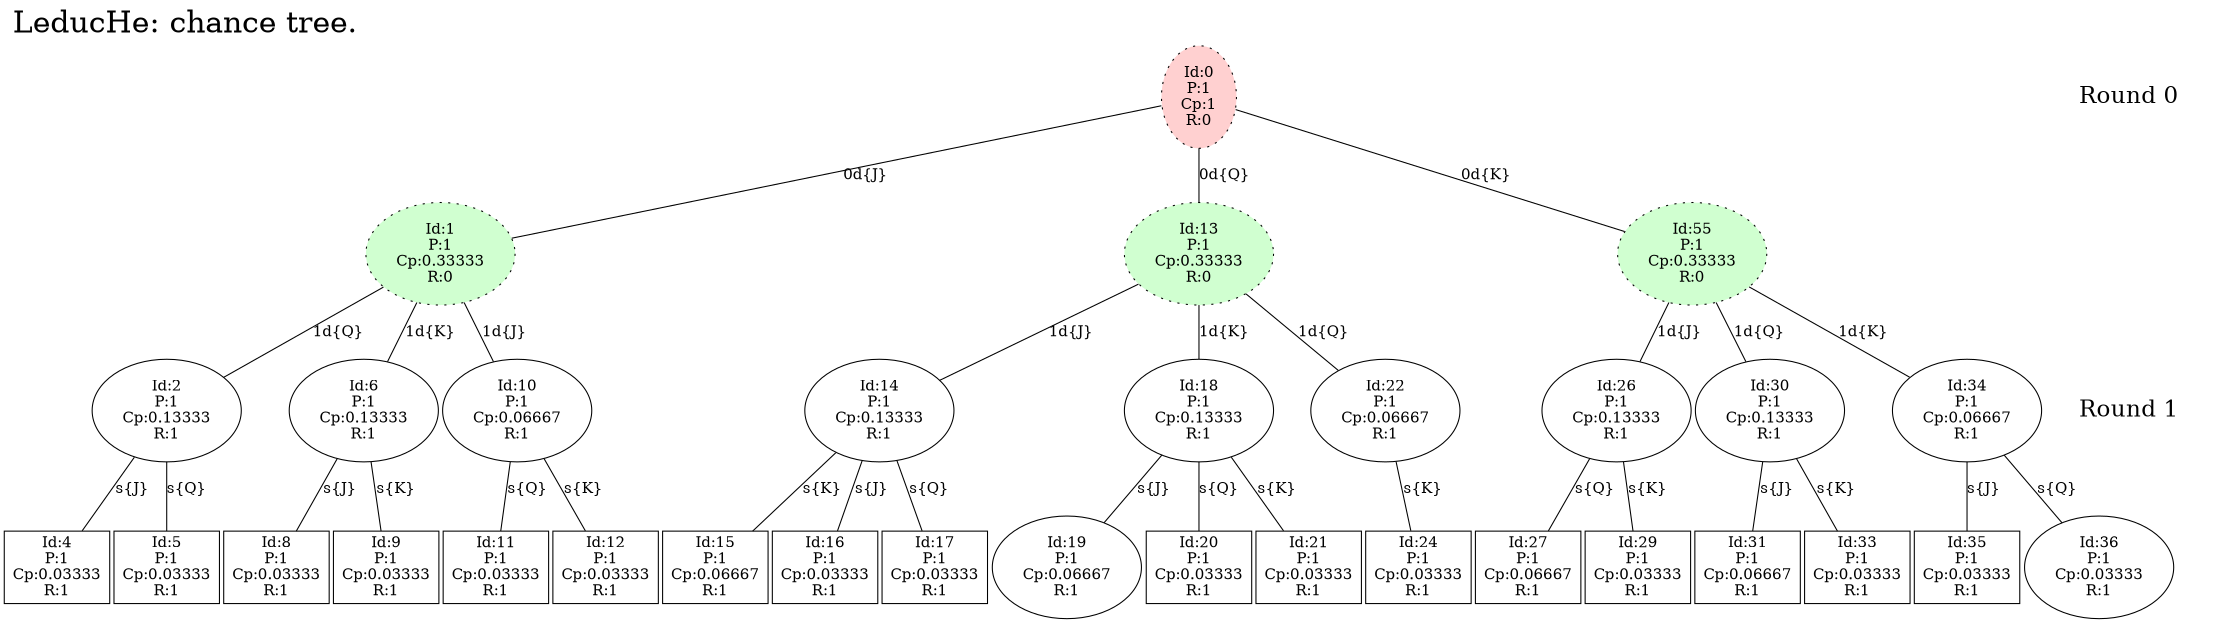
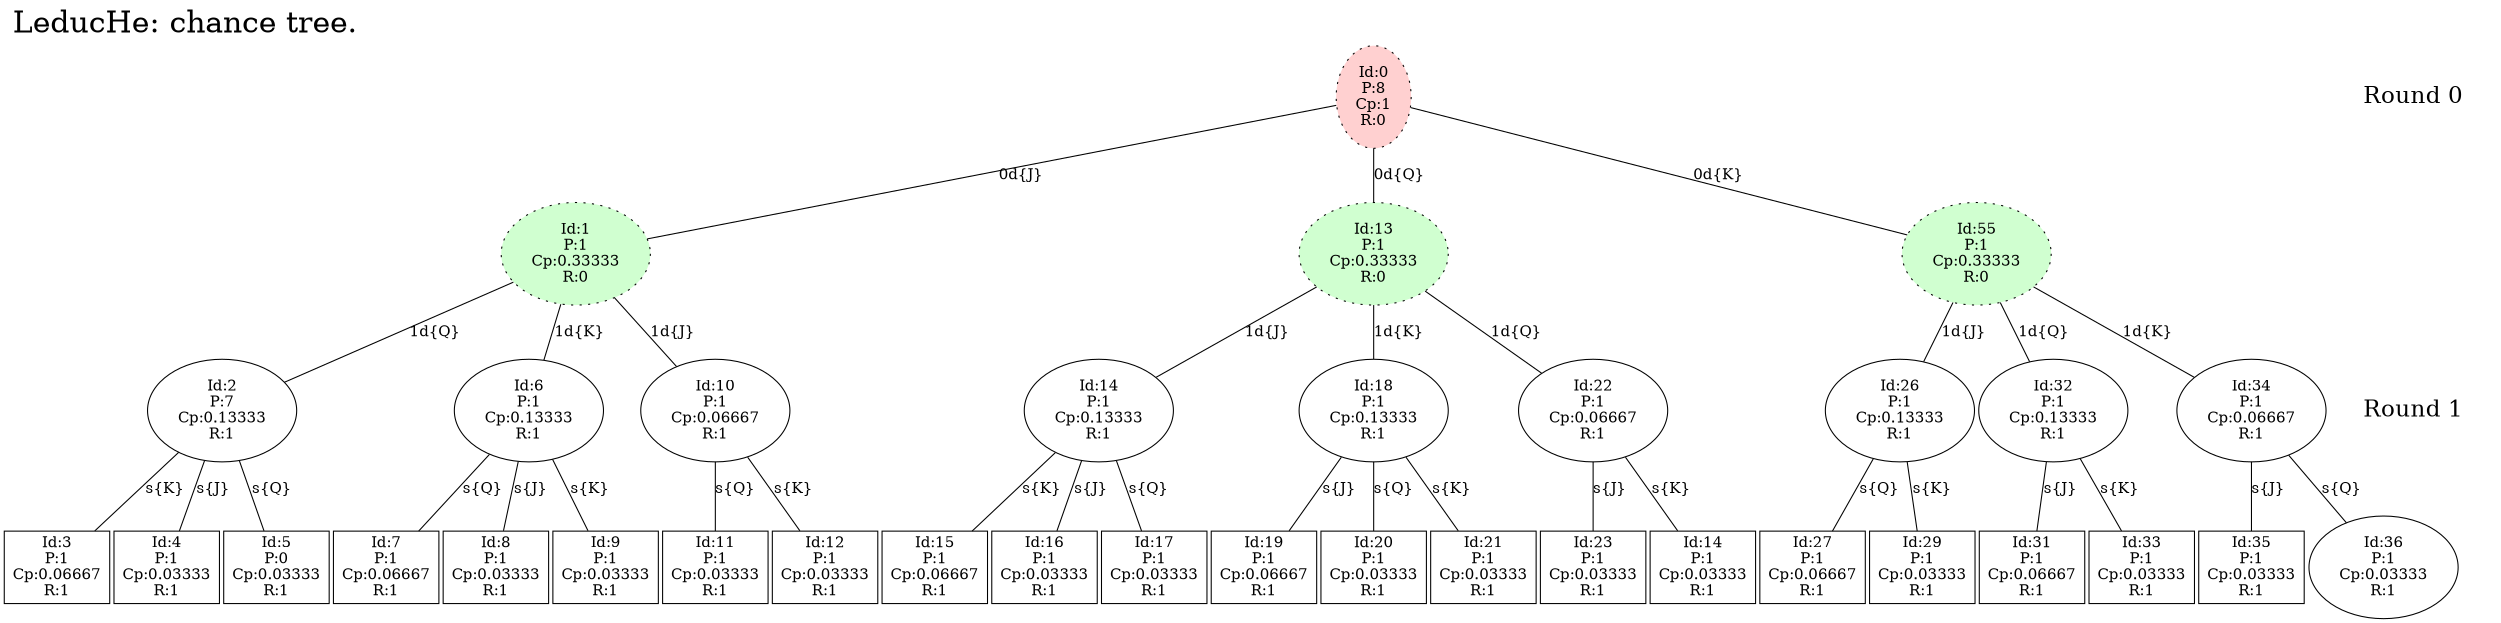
(1199, 97) -> (1374, 97)
(167, 411) -> (222, 411)
(1770, 411) -> (2053, 411)
none -> (57, 567)
(167, 567) -> (276, 567)
none -> (386, 567)
(1067, 567) -> (1264, 567)
(1418, 567) -> (1703, 567)
none -> (1593, 567)
